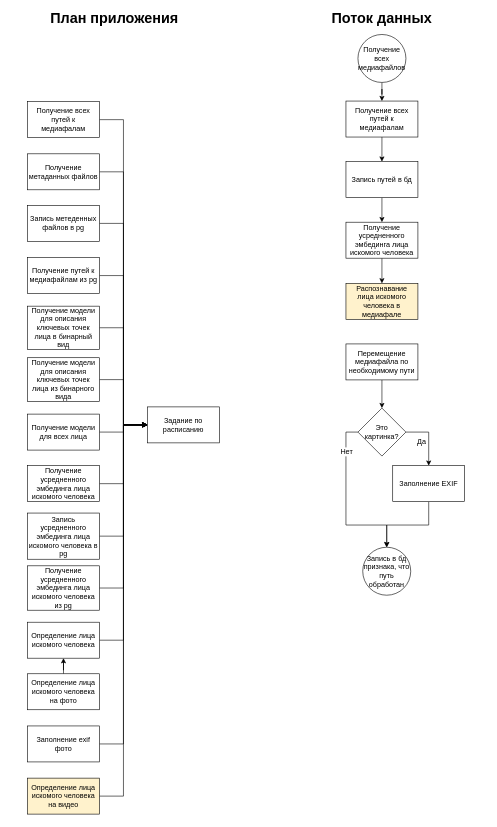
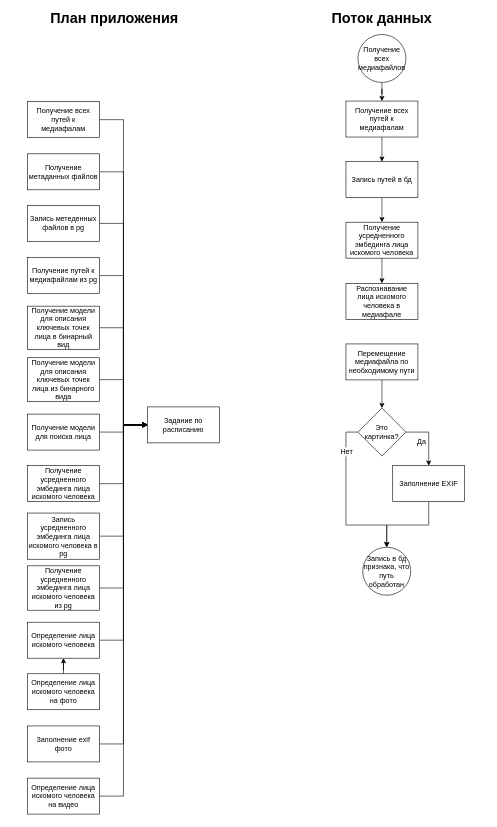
(382, 302) -> (382, 302)
(63, 432) -> (63, 432)
(63, 797) -> (63, 797)
